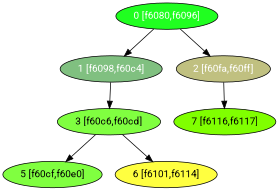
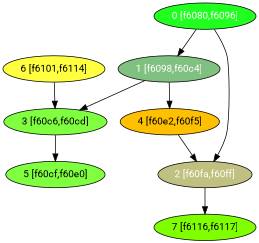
none -> (170, 122)
(135, 146) -> (55, 92)
